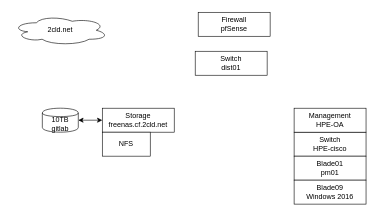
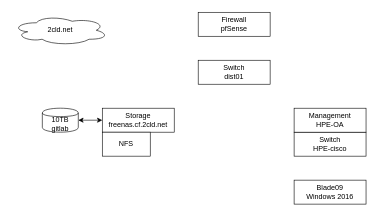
(231, 63) -> (234, 72)
(330, 168) -> none
